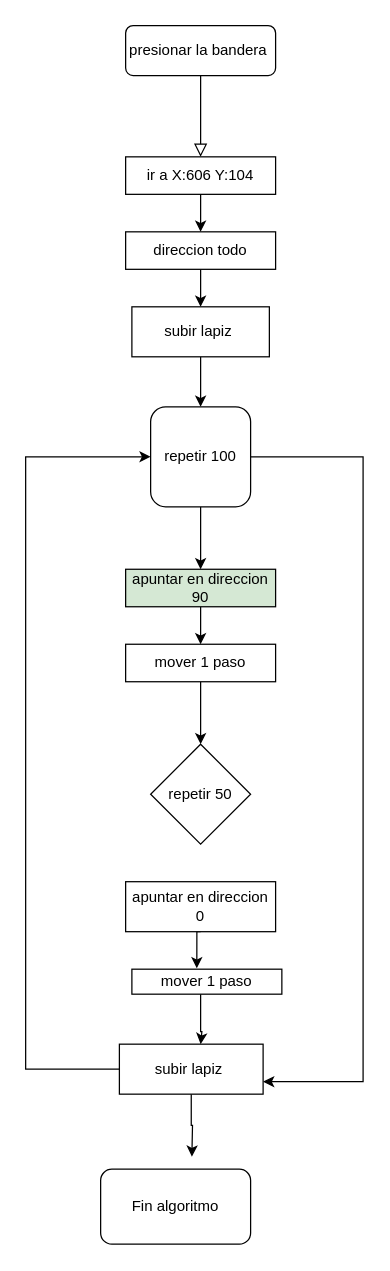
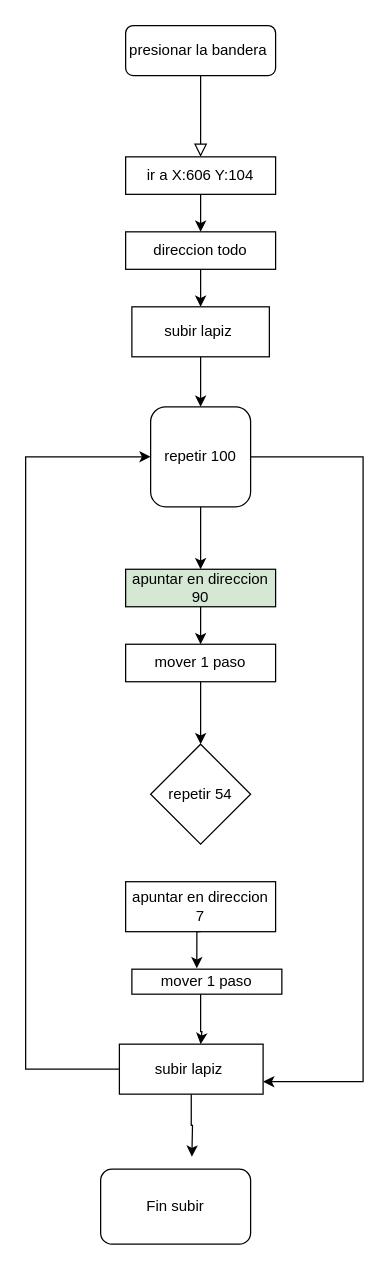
(201, 794) -> (201, 794)
(201, 907) -> (201, 907)
(176, 1207) -> (176, 1207)
